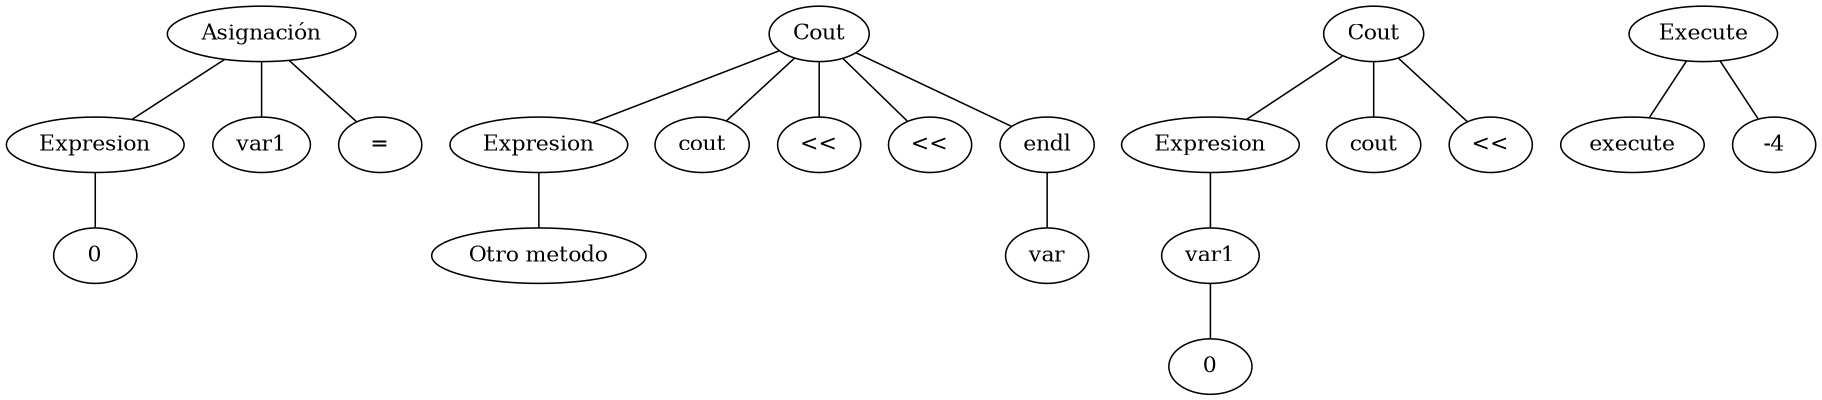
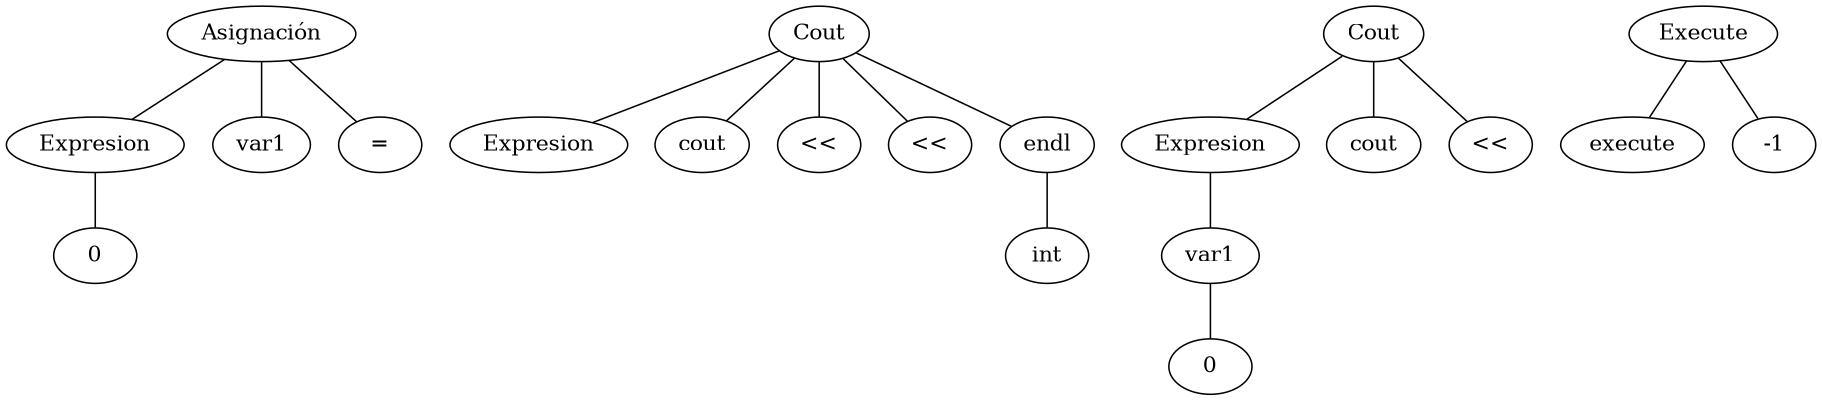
(1774, 145) -> (1774, 145)
(539, 256) -> none
(1047, 256) -> (1047, 256)
